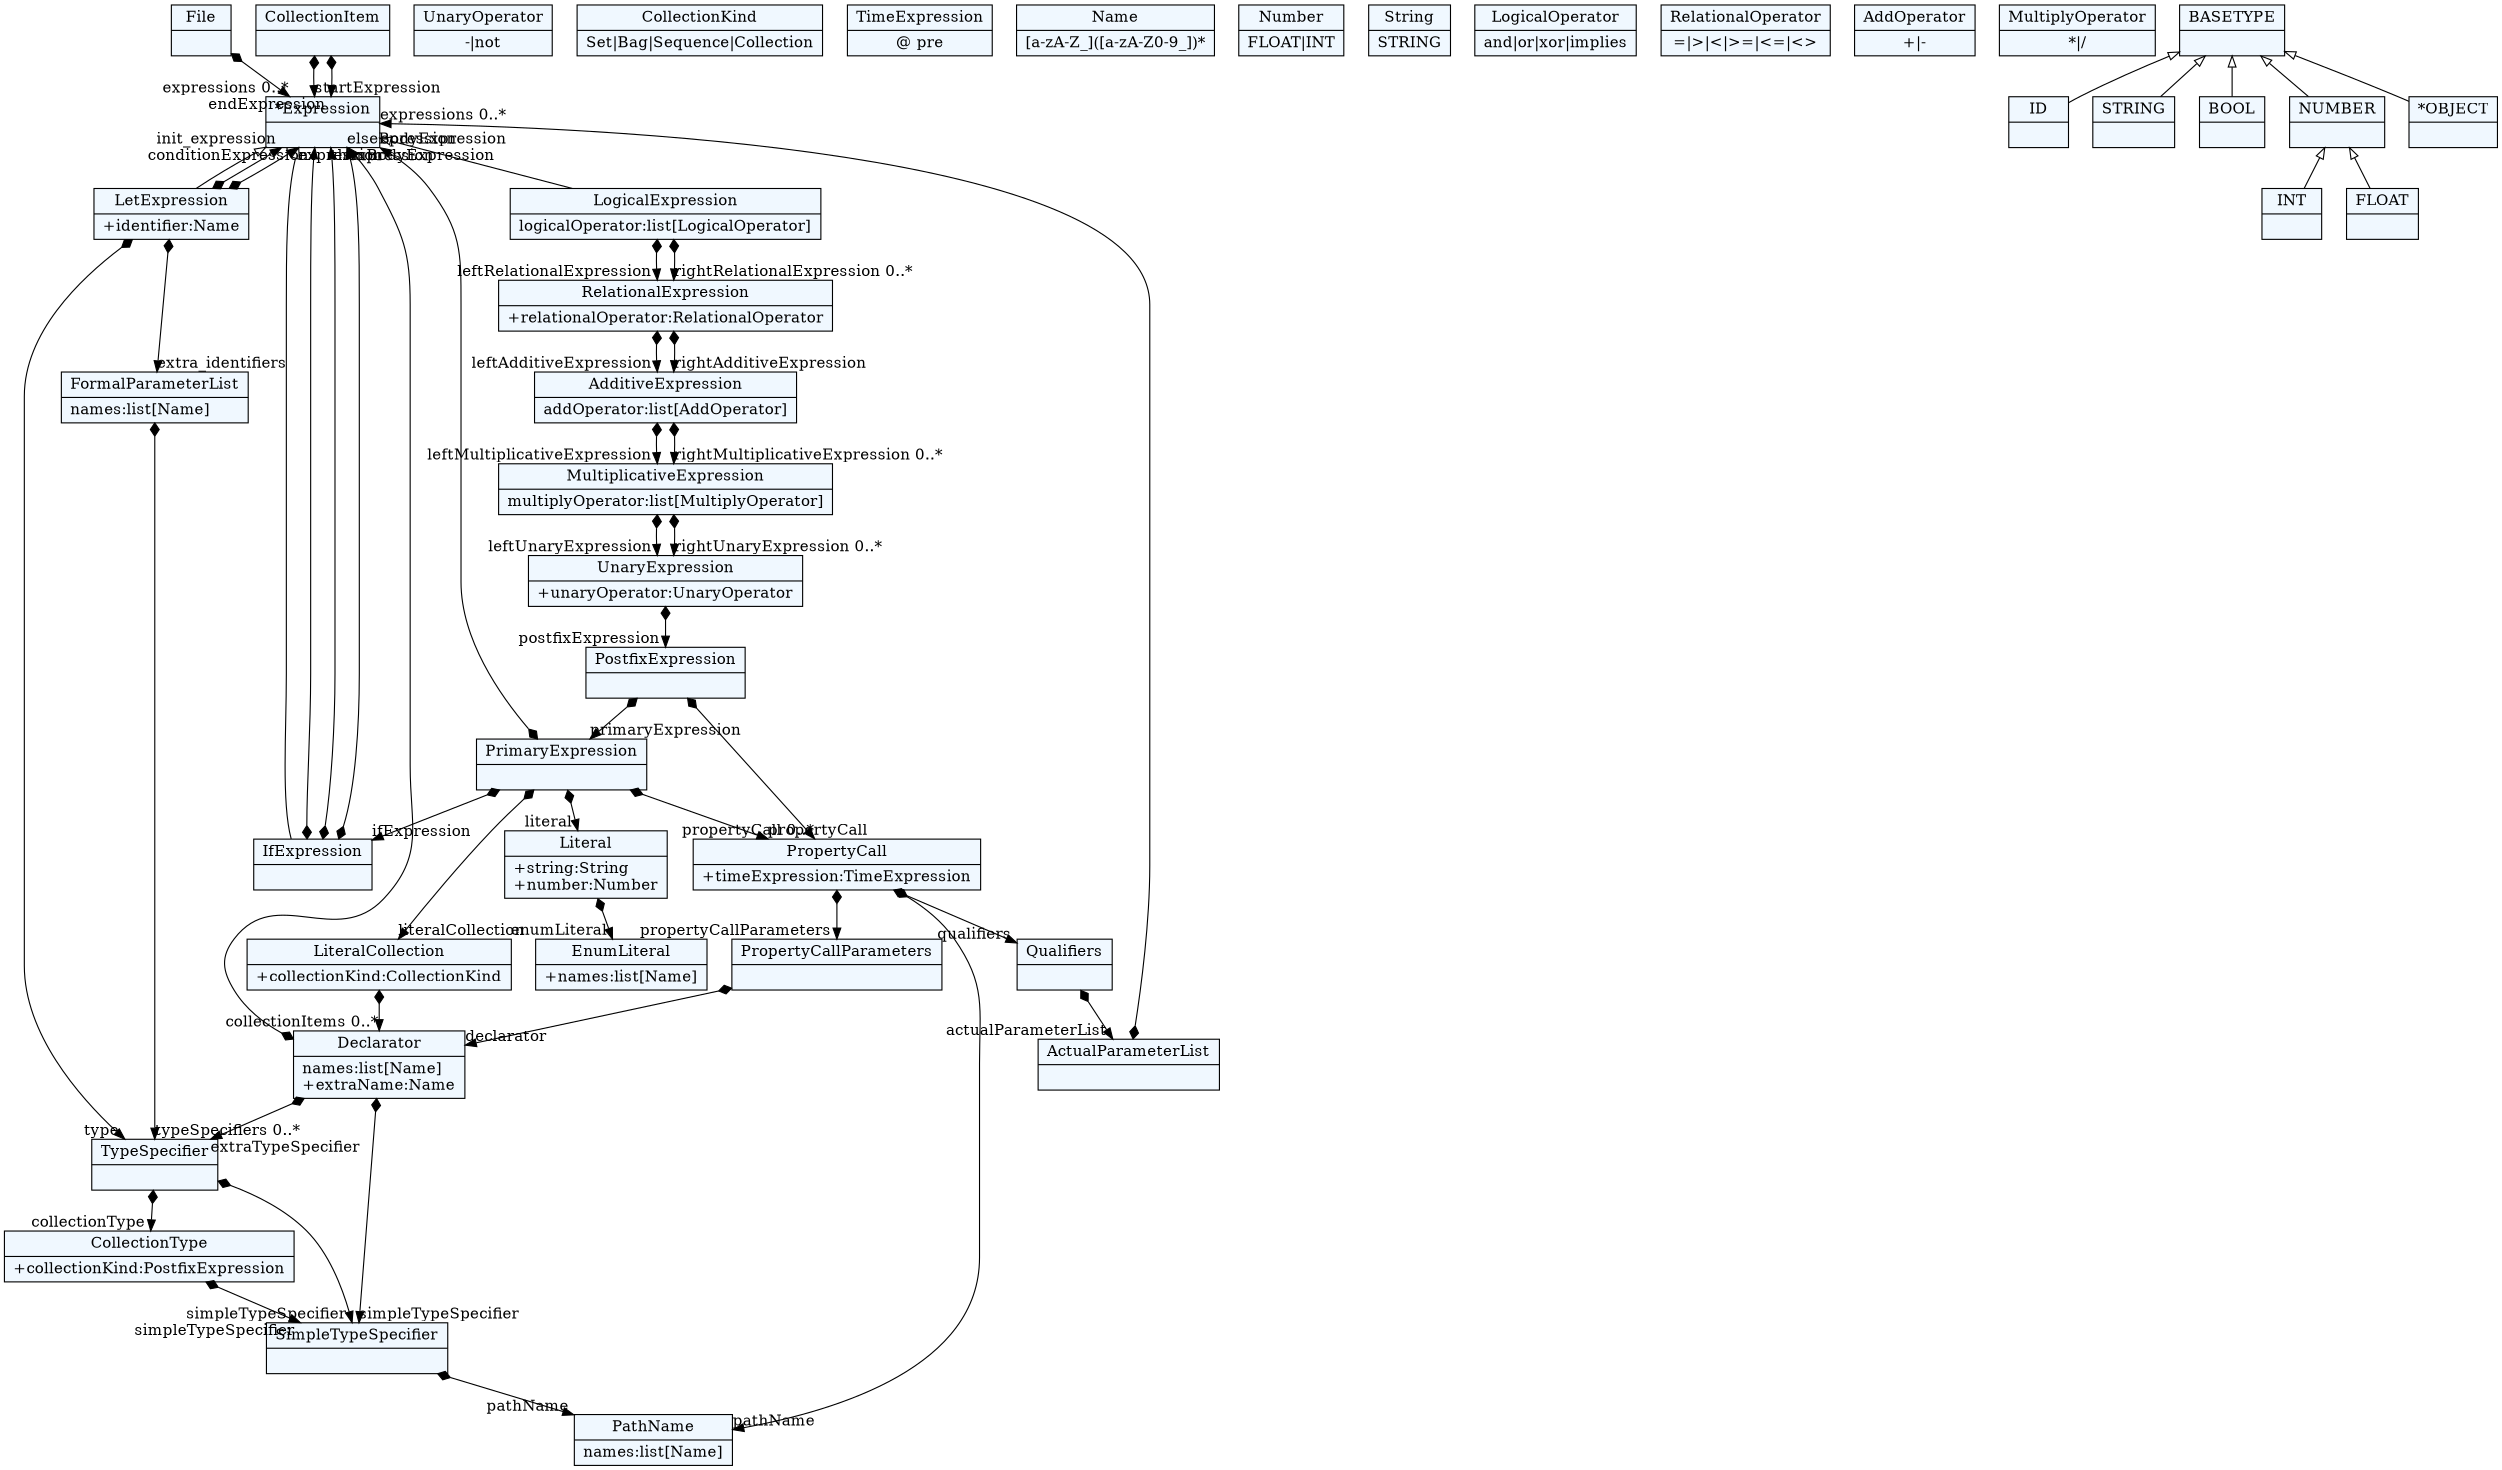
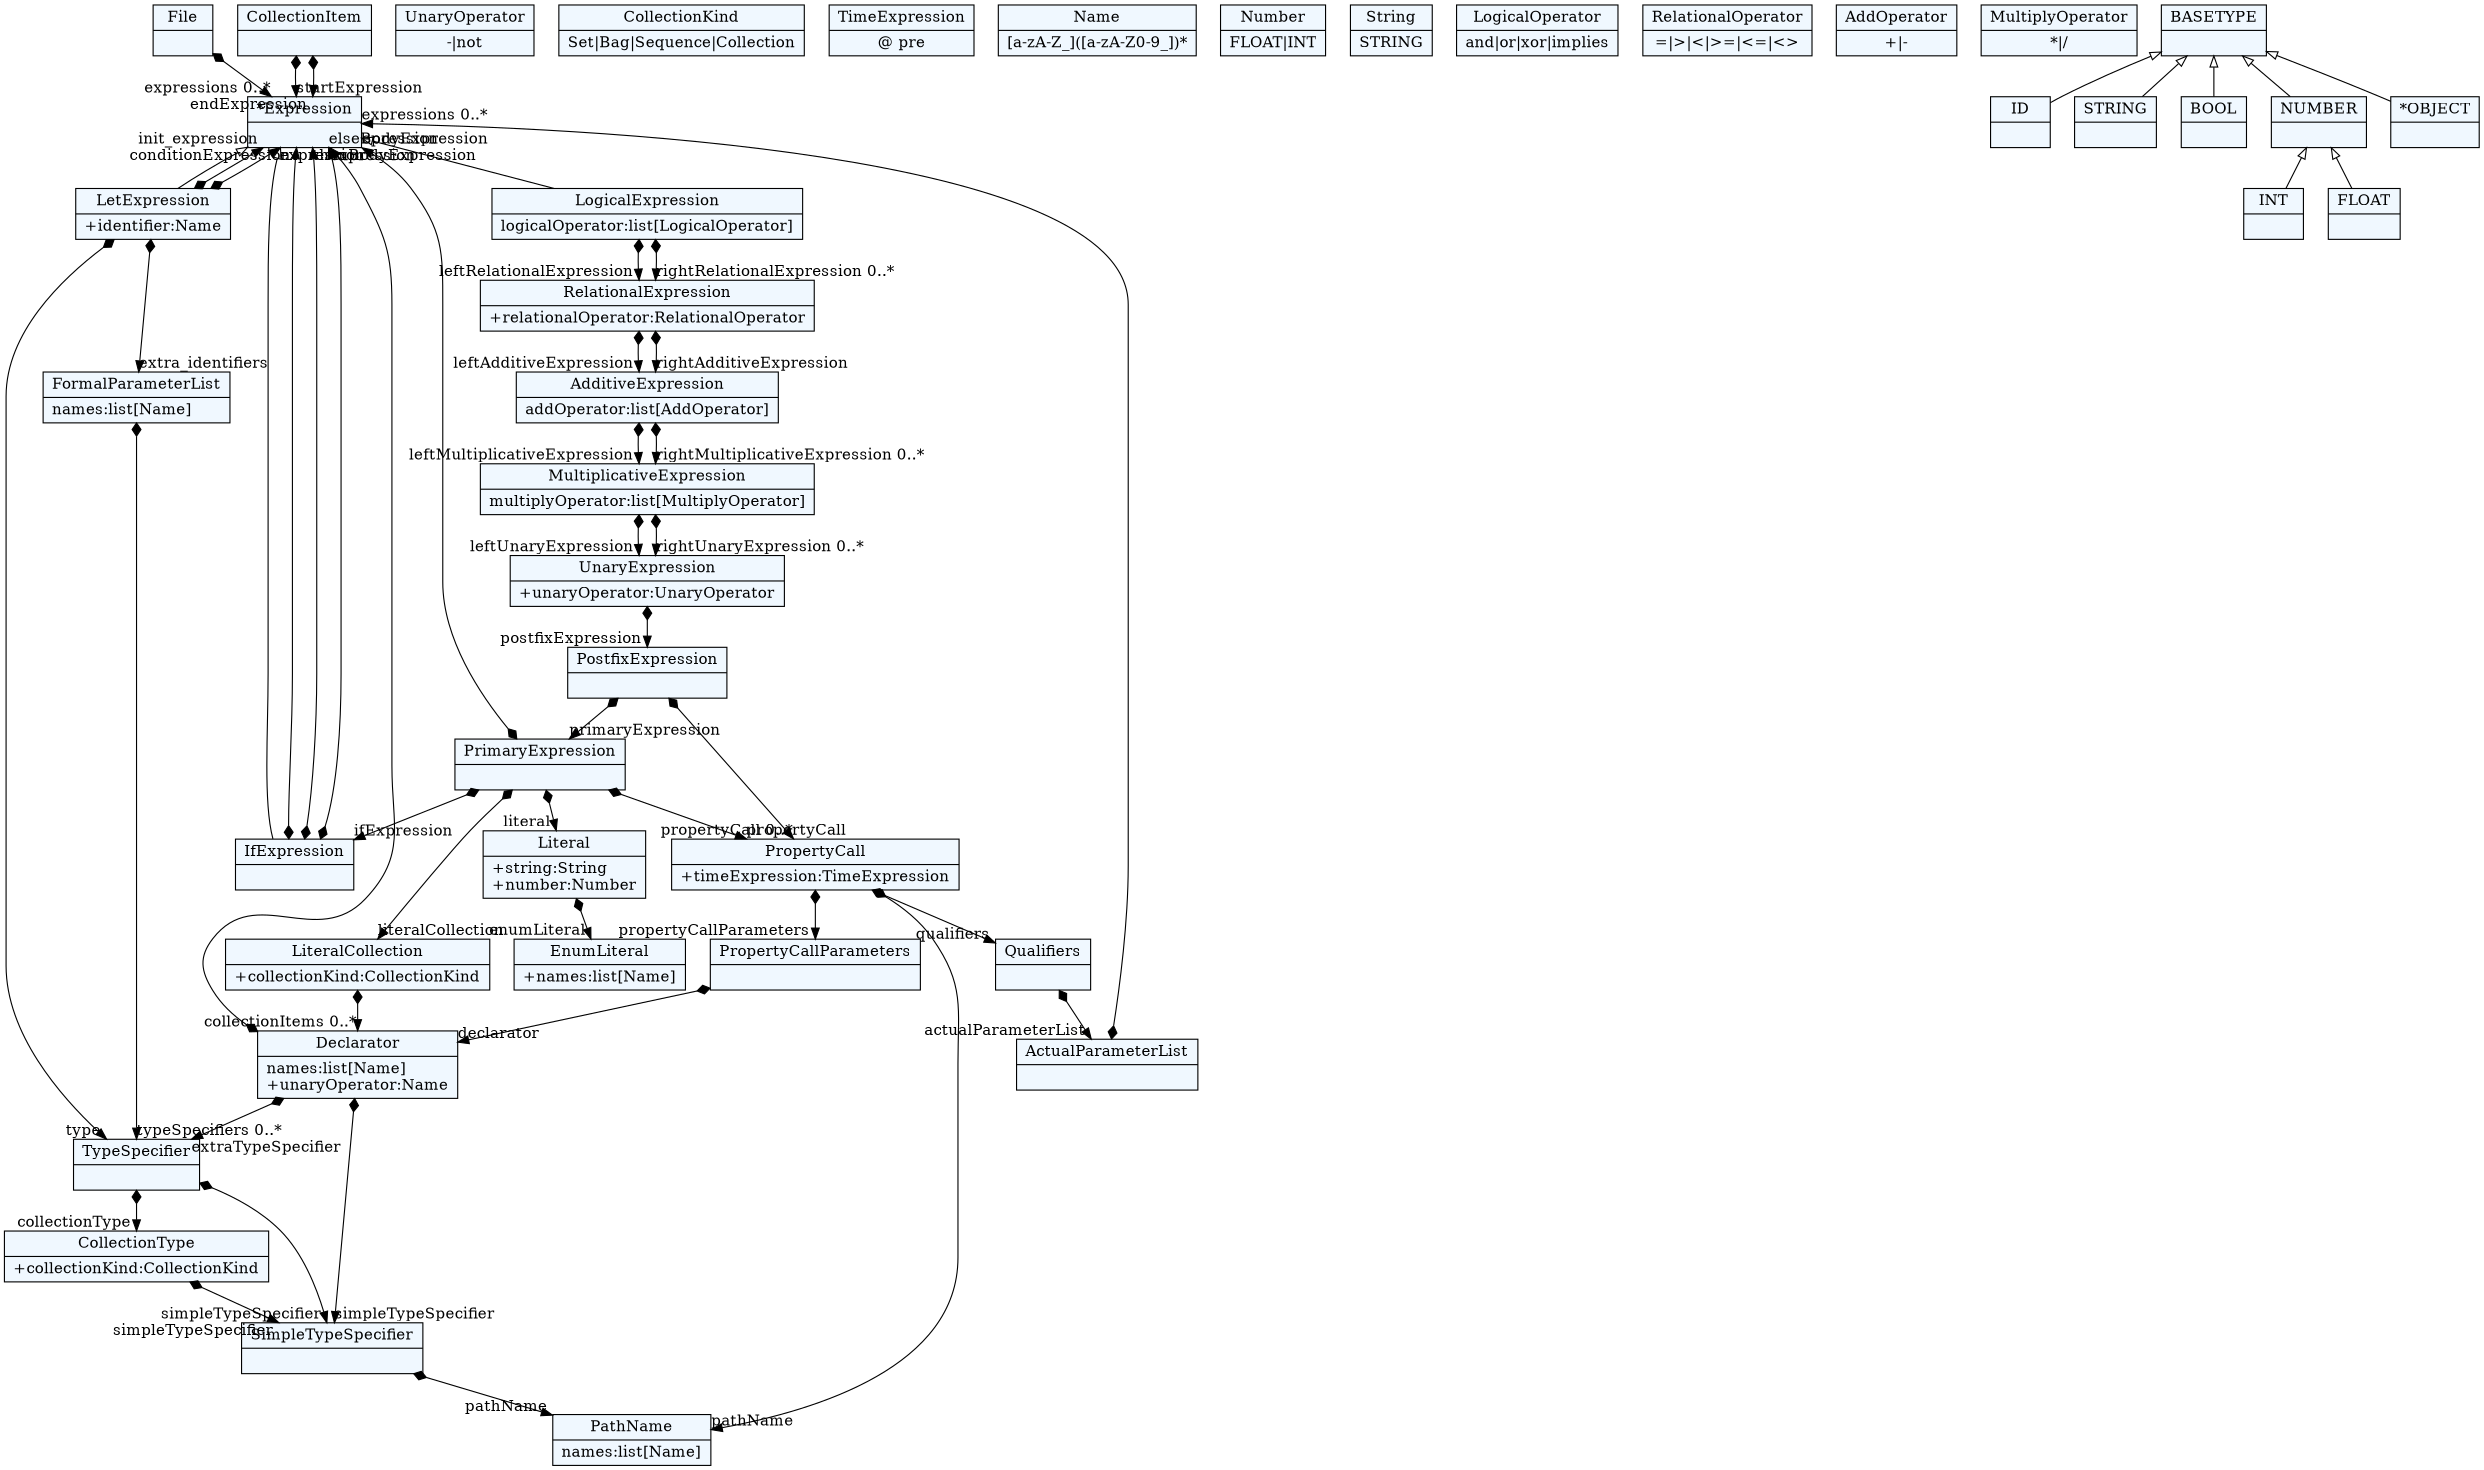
(379, 1085) -> (358, 1085)
(149, 1269) -> (137, 1269)
